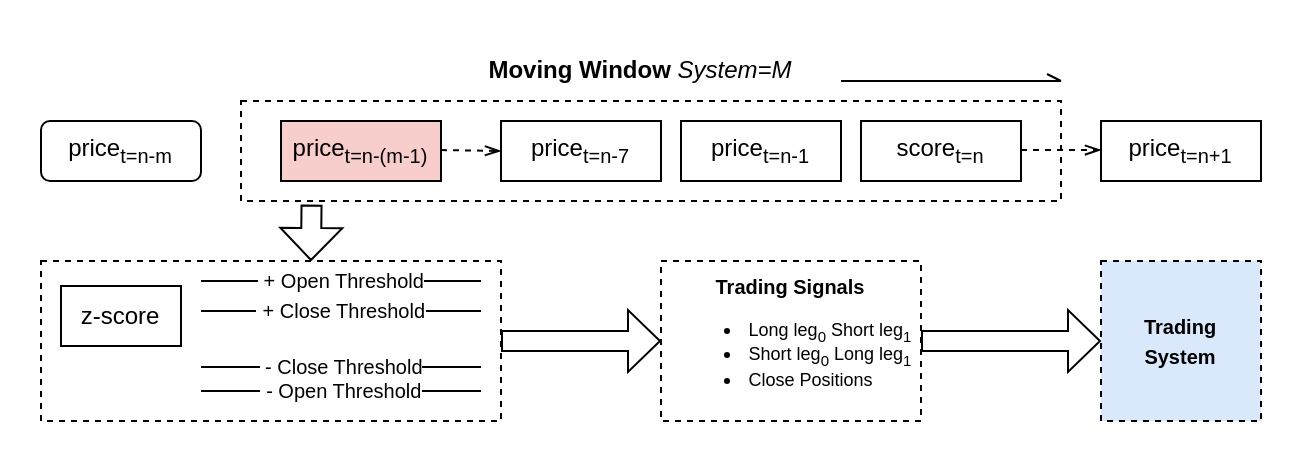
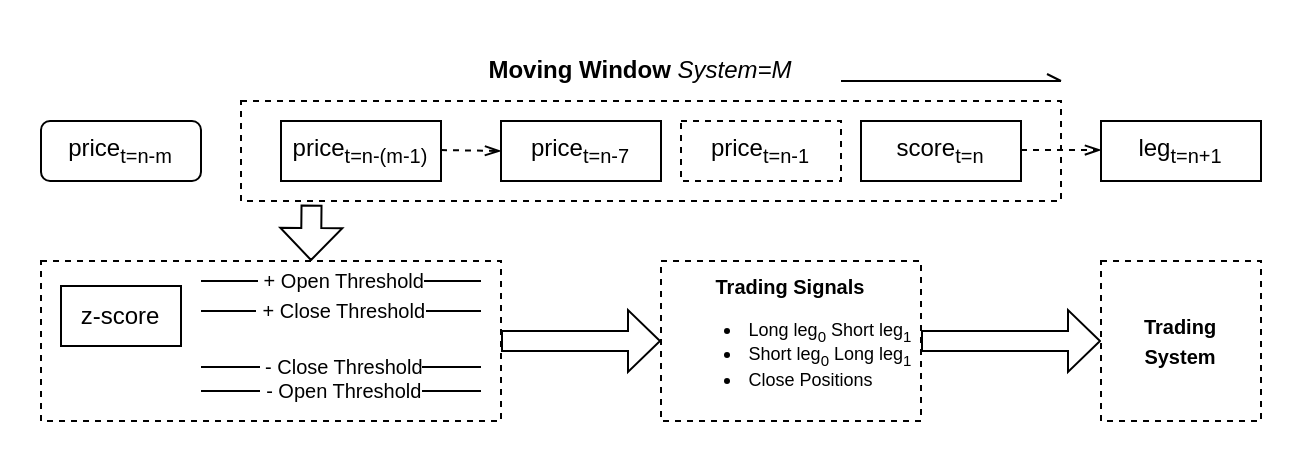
(361, 151) -> (361, 151)
(761, 151) -> (761, 151)
(1181, 151) -> (1181, 151)
(1181, 341) -> (1181, 341)
